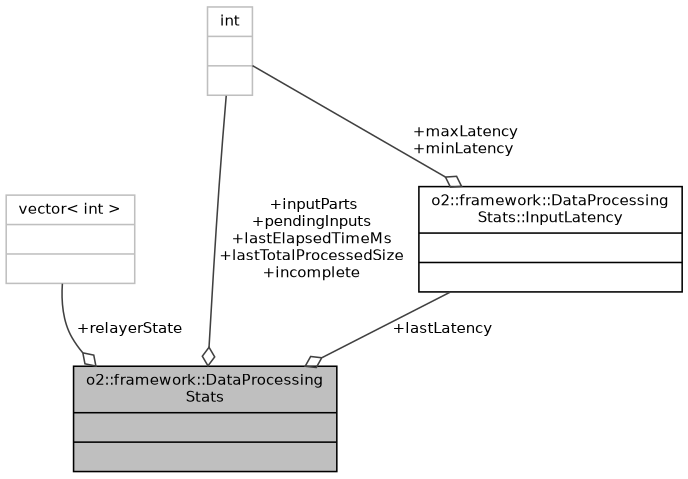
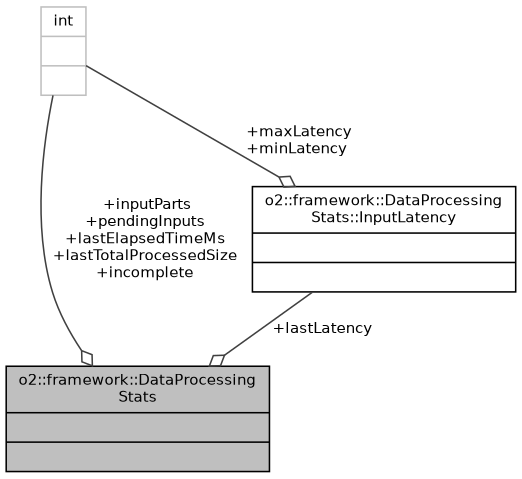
(70, 239) -> none
